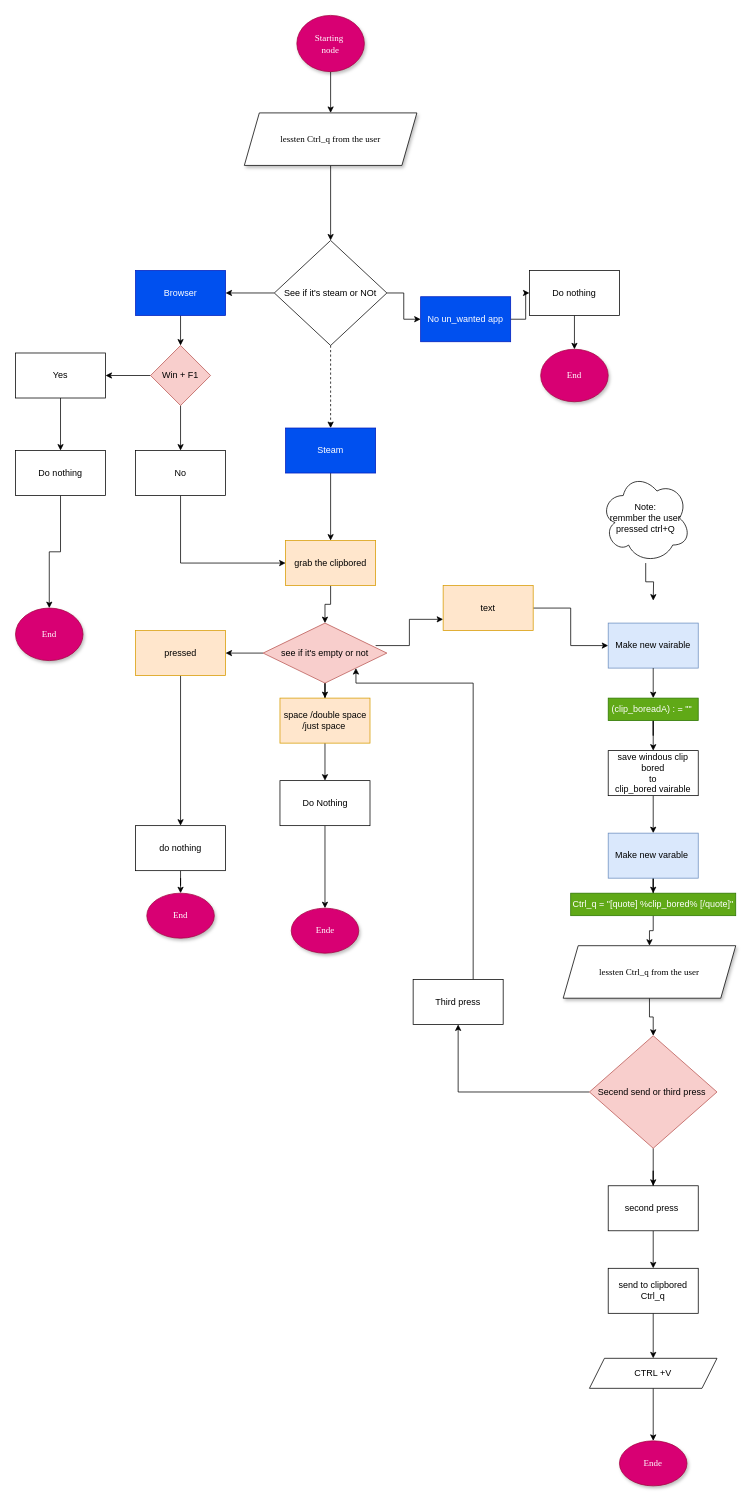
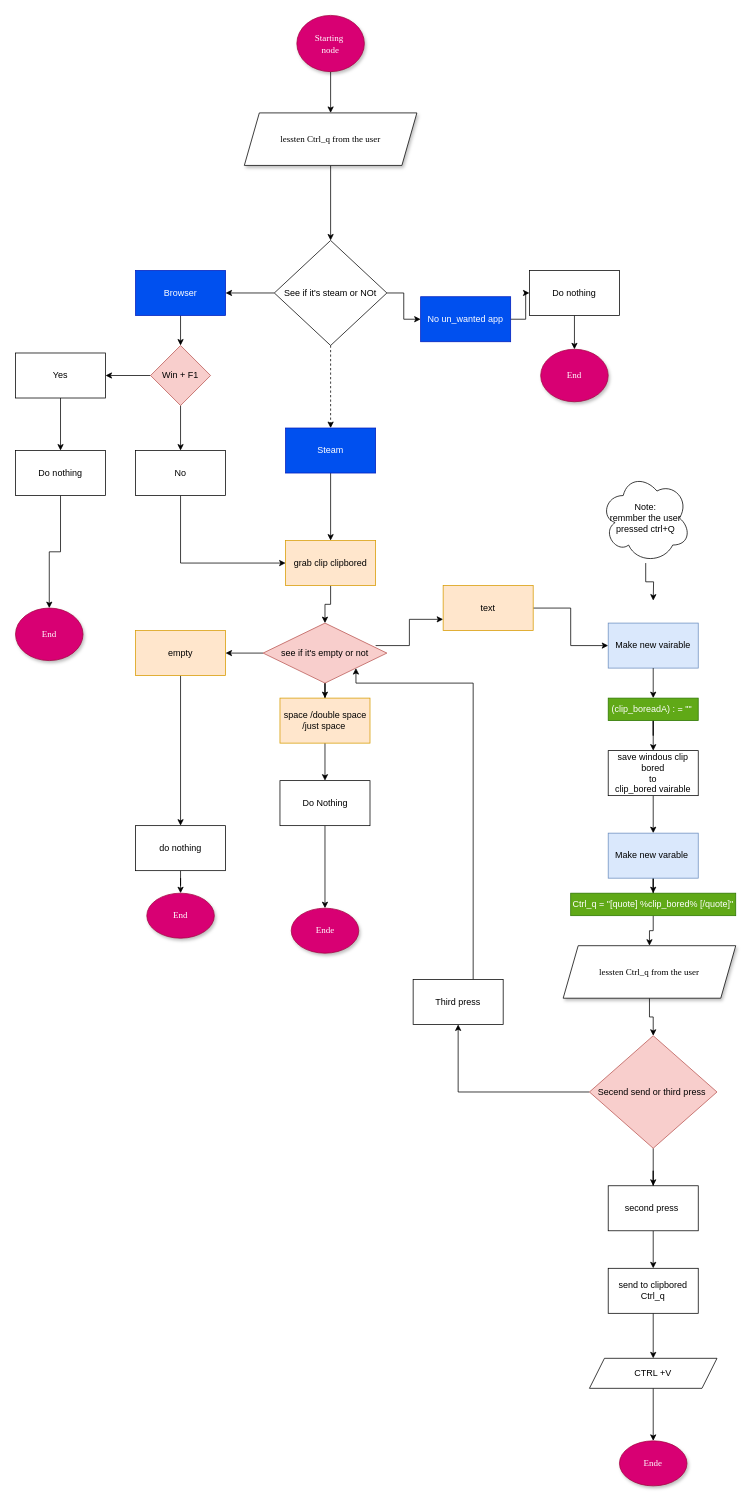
(330, 563) -> (330, 563)
(180, 653) -> (180, 653)
